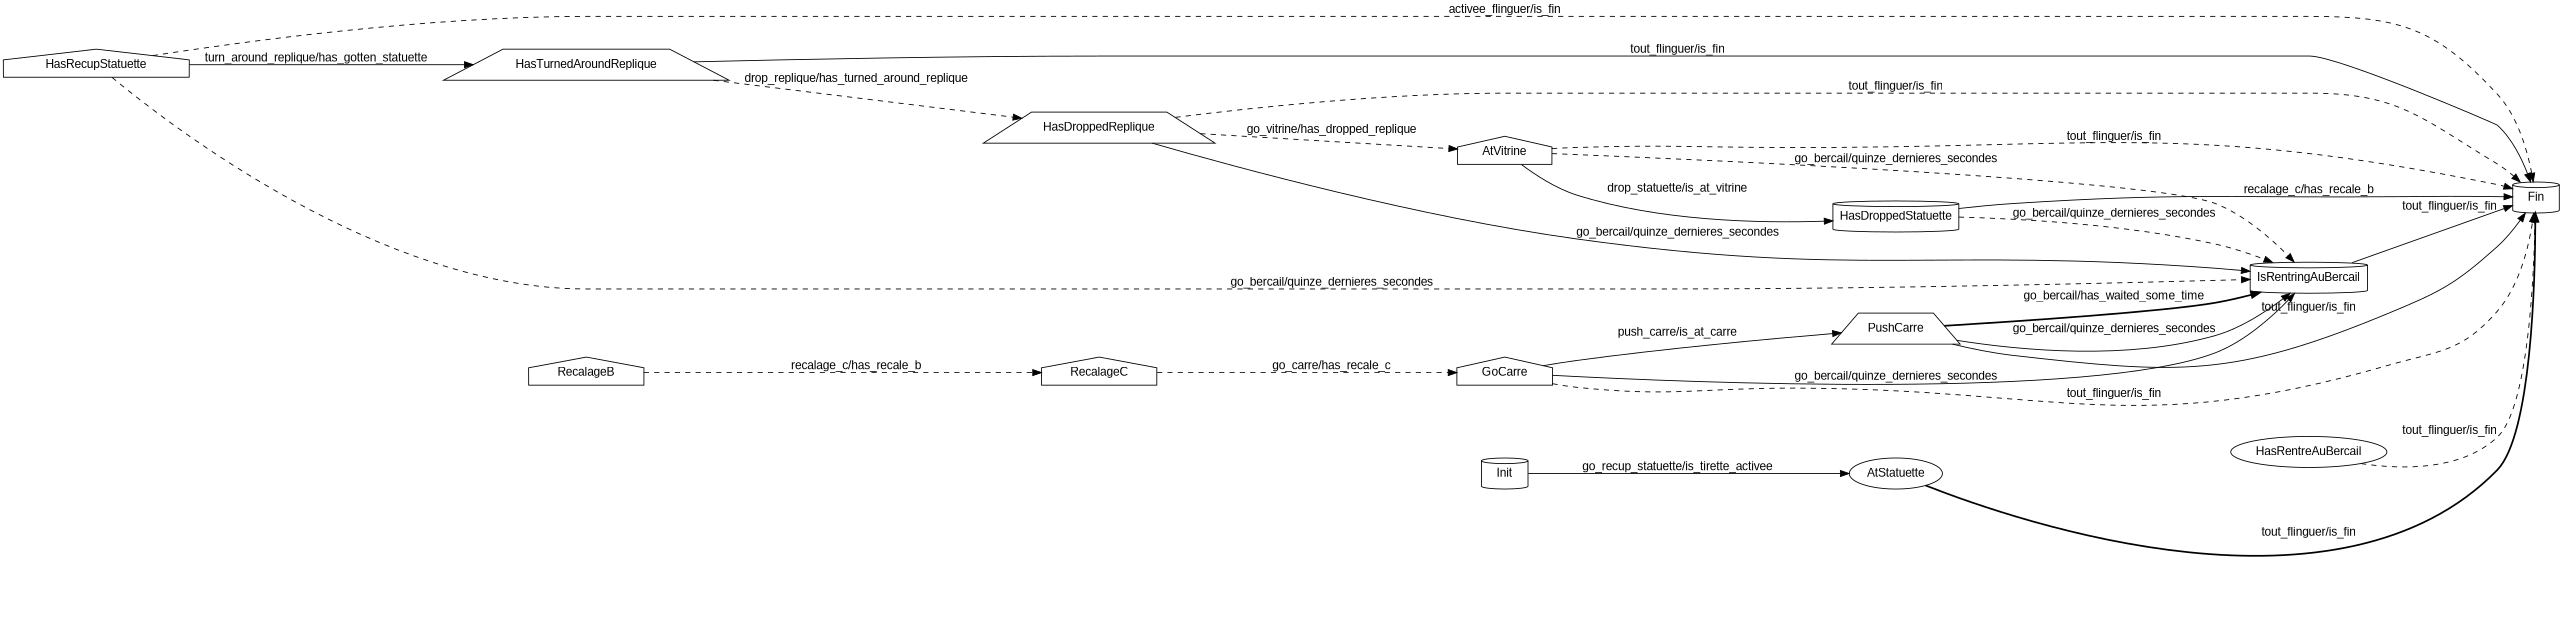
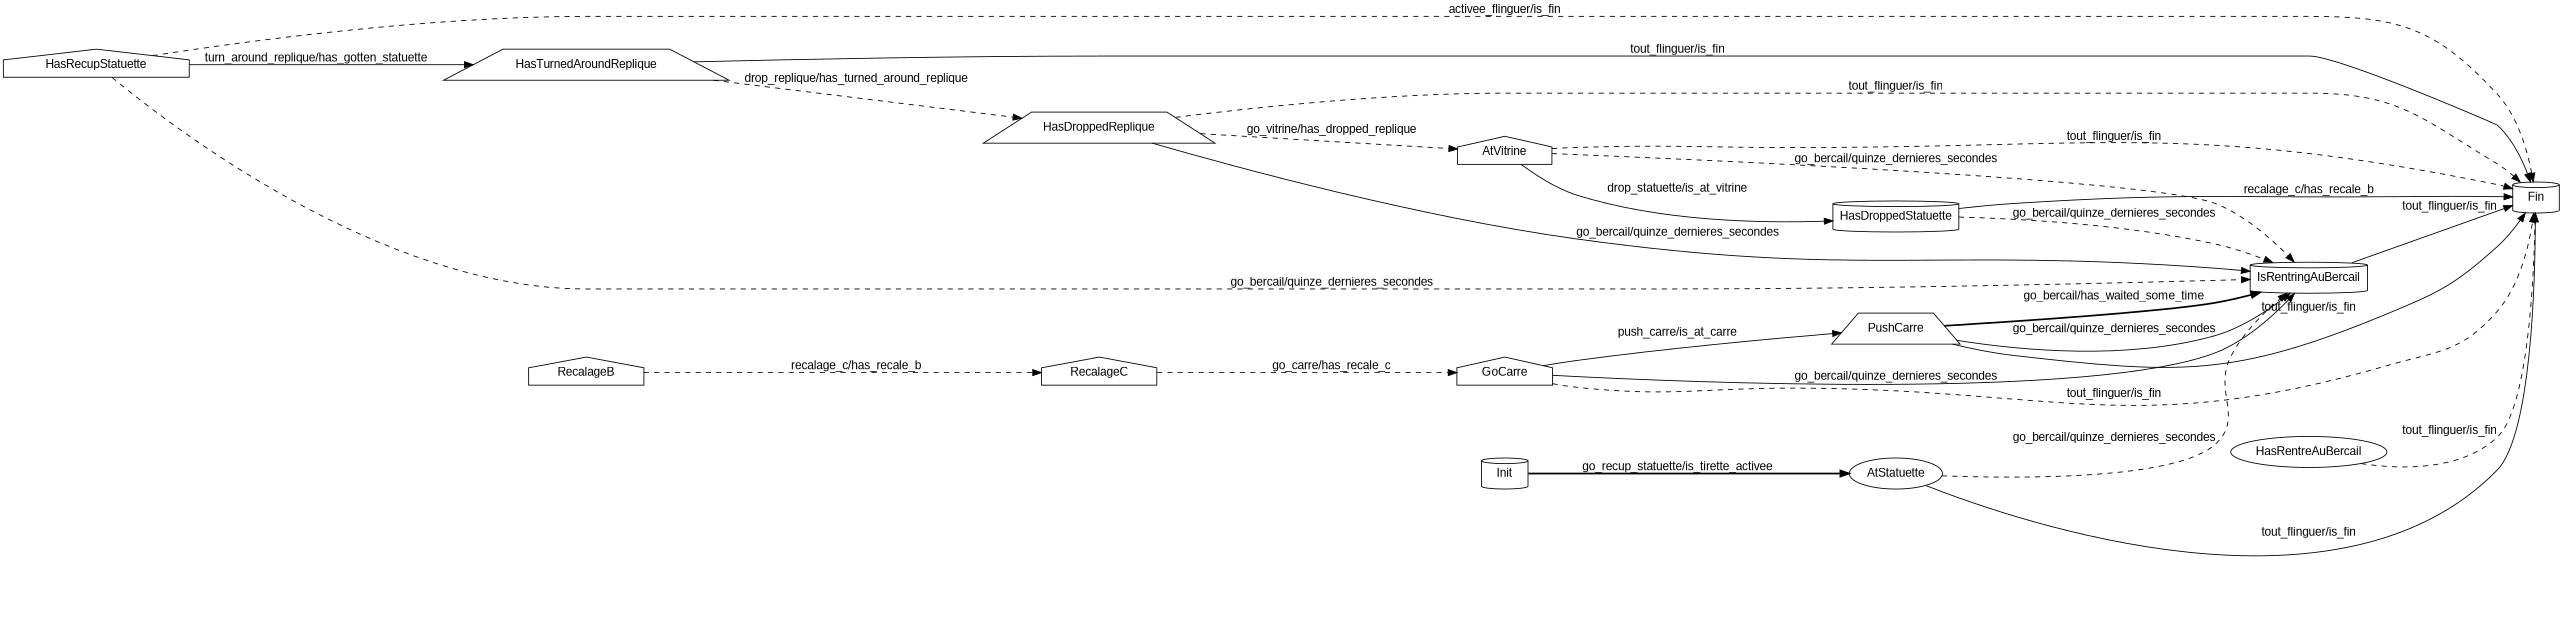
none -> (2165, 465)
(1684, 474) -> (1684, 474)
(2344, 547) -> (2344, 547)
